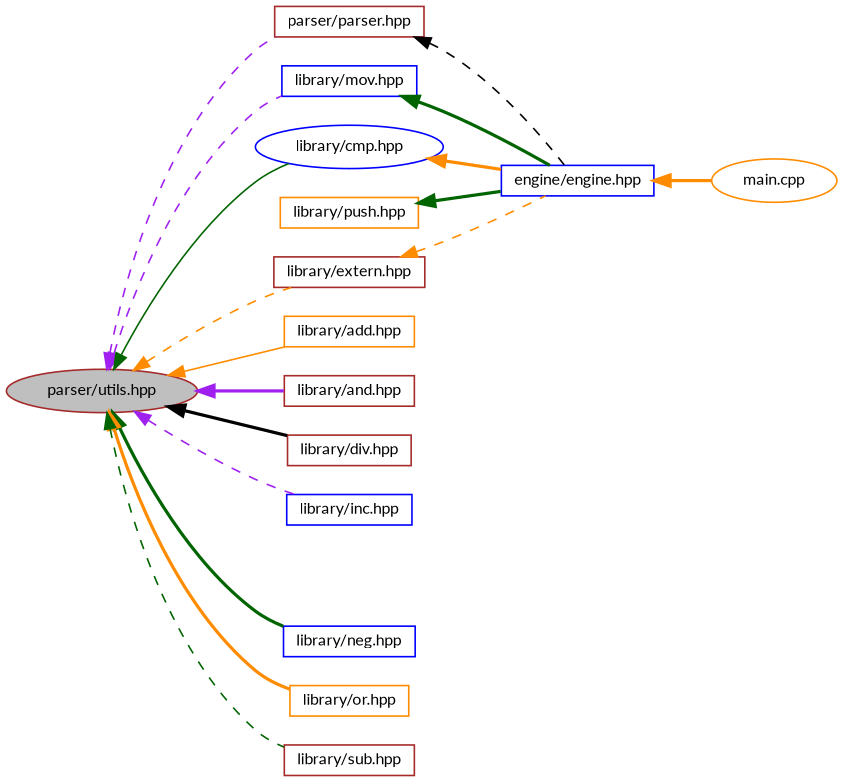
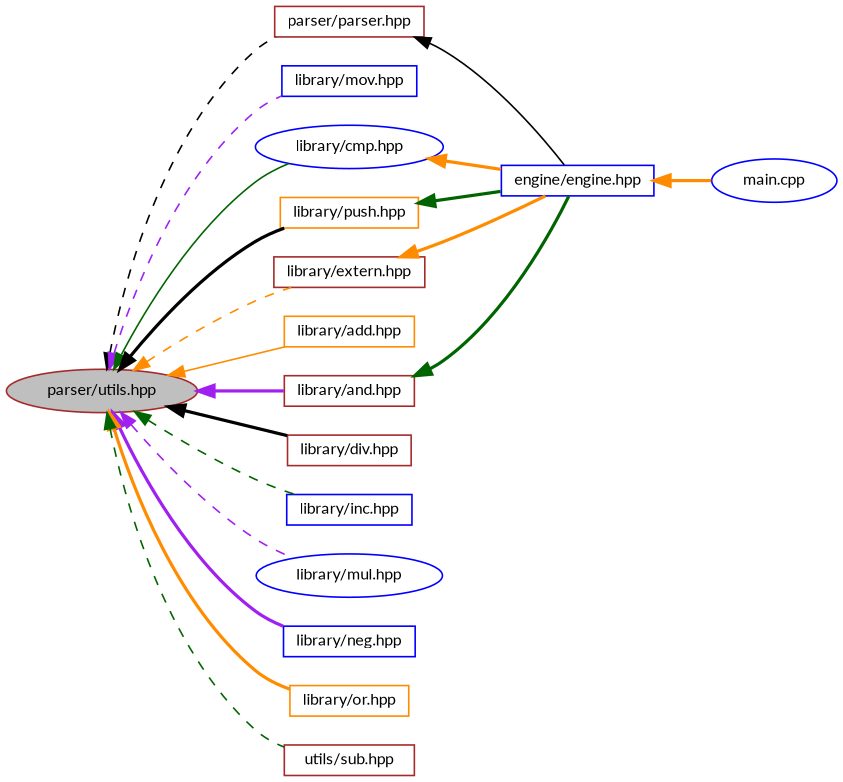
(503, 97) -> (503, 97)
(485, 131) -> (510, 292)
(165, 179) -> (165, 179)
(774, 181) -> (774, 181)
(482, 226) -> (482, 226)
none -> (200, 283)
(219, 462) -> (219, 462)
(187, 540) -> (187, 540)
none -> (349, 576)
(349, 760) -> (349, 760)
